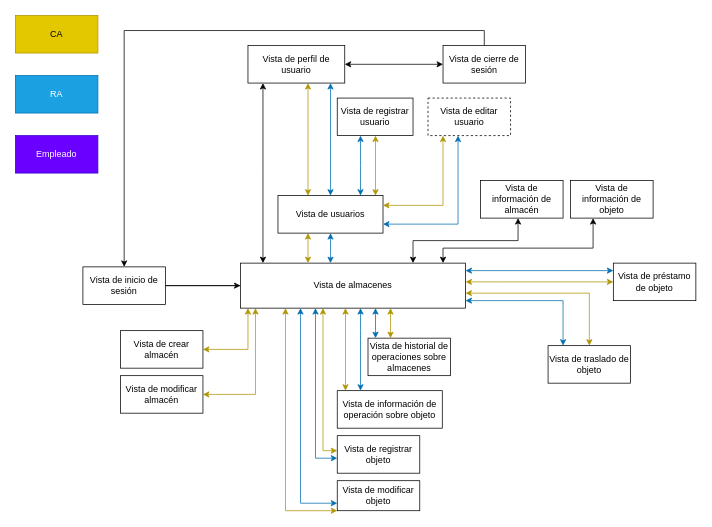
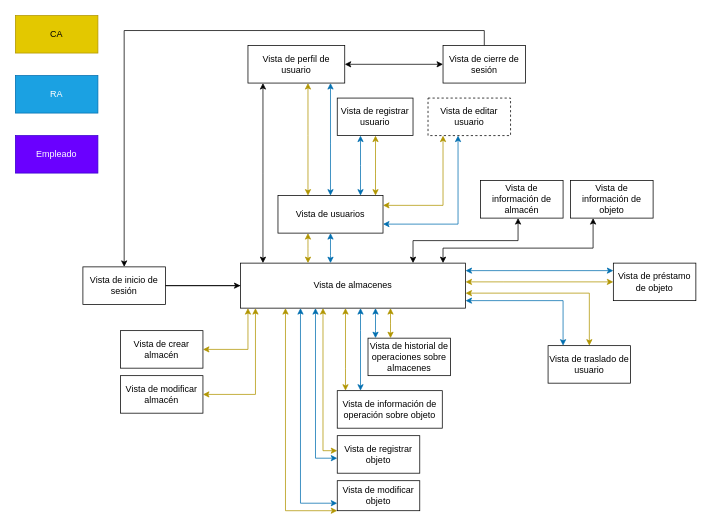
(589, 364) -> (589, 364)
